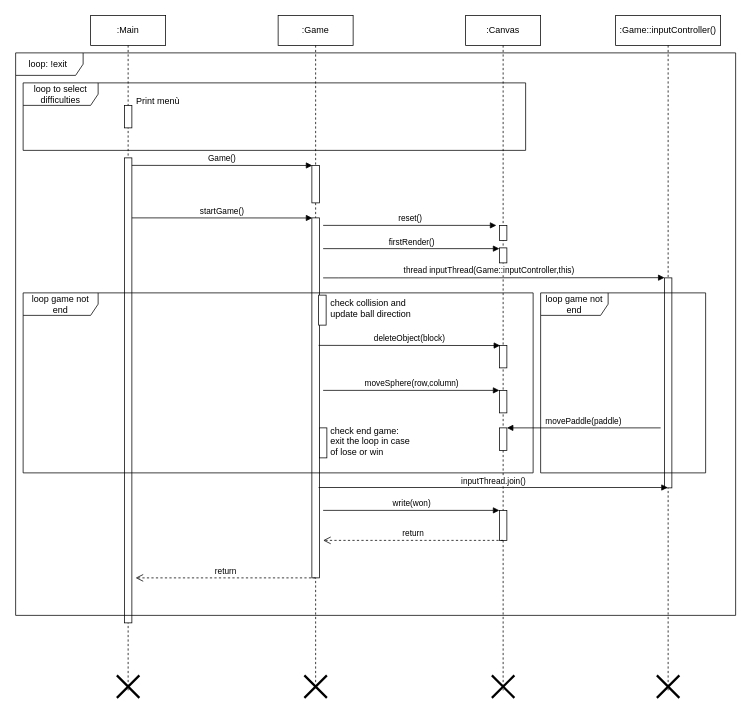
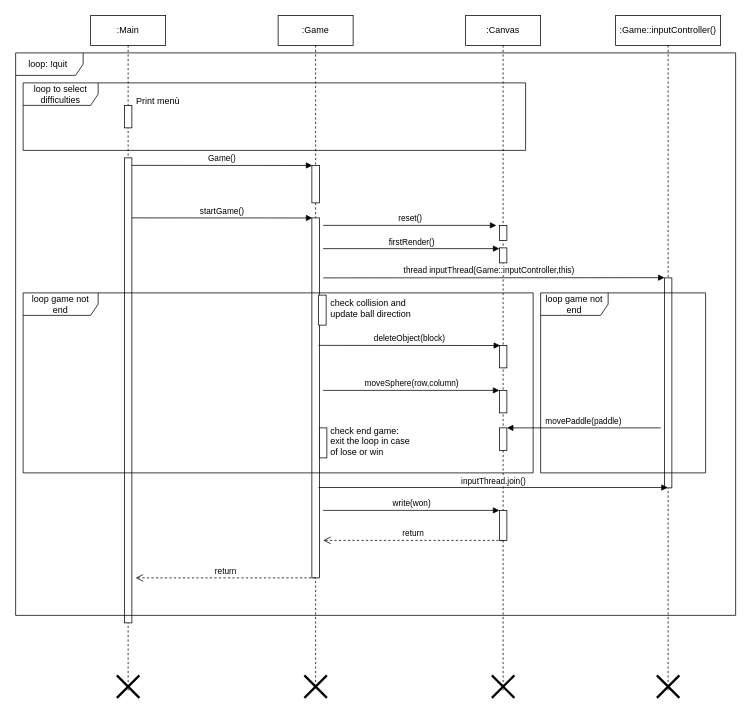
(49, 64) -> (49, 64)
